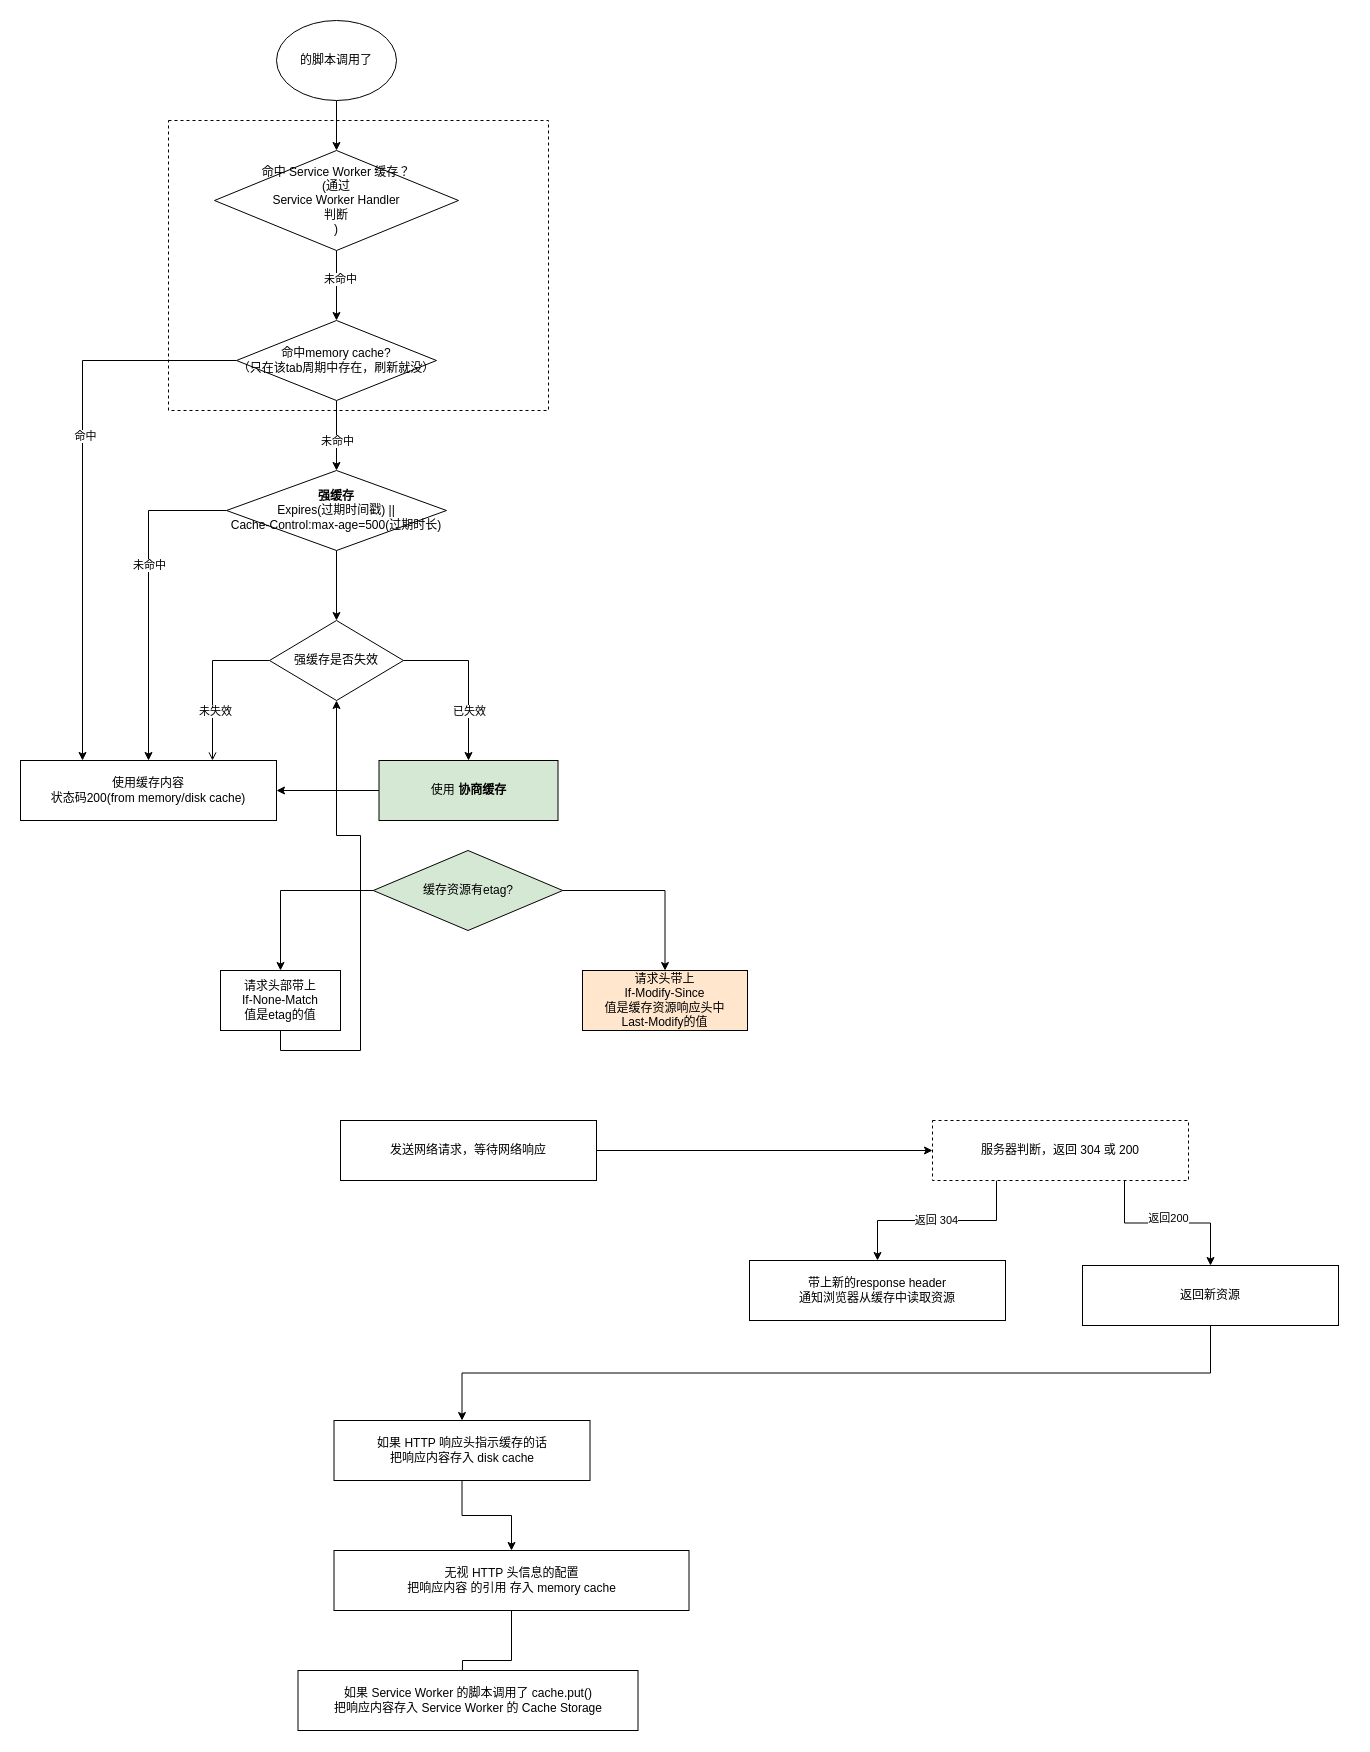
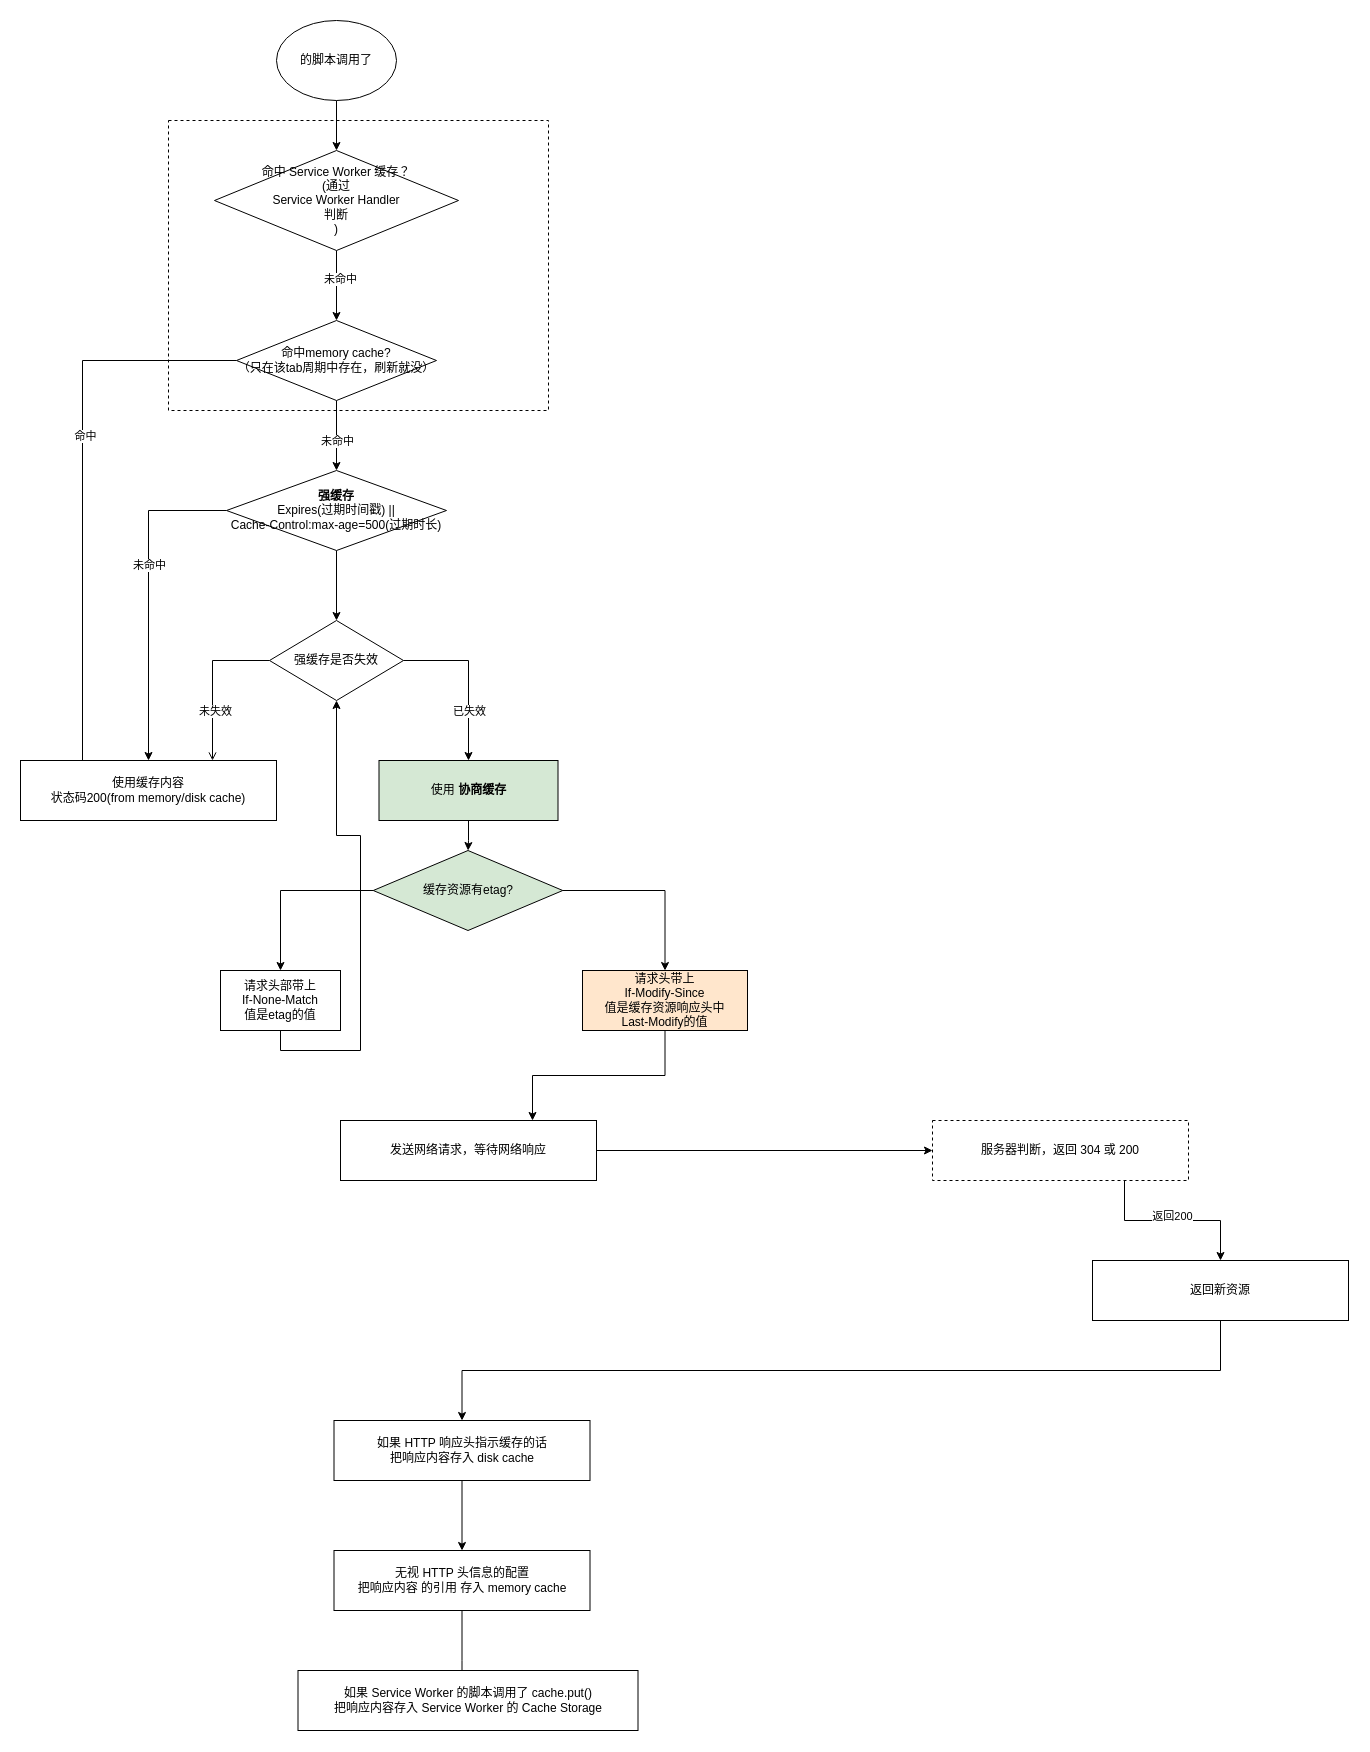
(83, 752) -> (83, 755)
(331, 791) -> (469, 832)
none -> (603, 1076)
(941, 1221) -> none
(878, 1291) -> none
(1211, 1296) -> (1221, 1291)
(512, 1581) -> (462, 1581)
